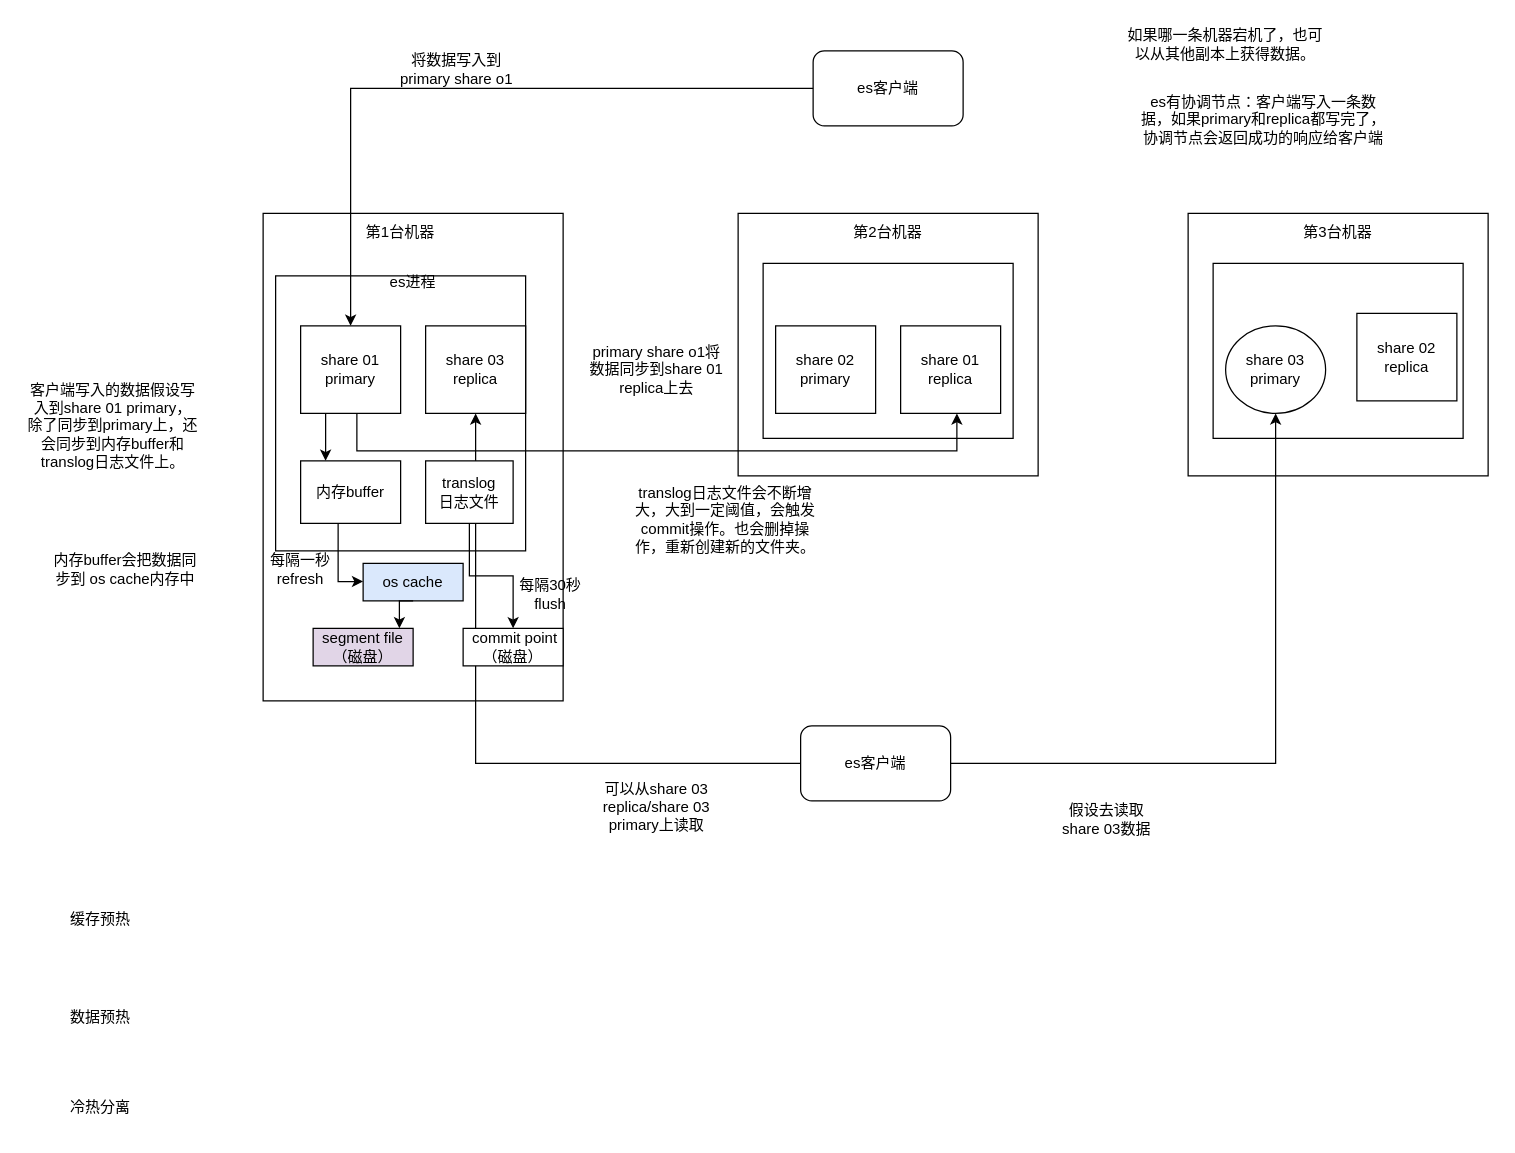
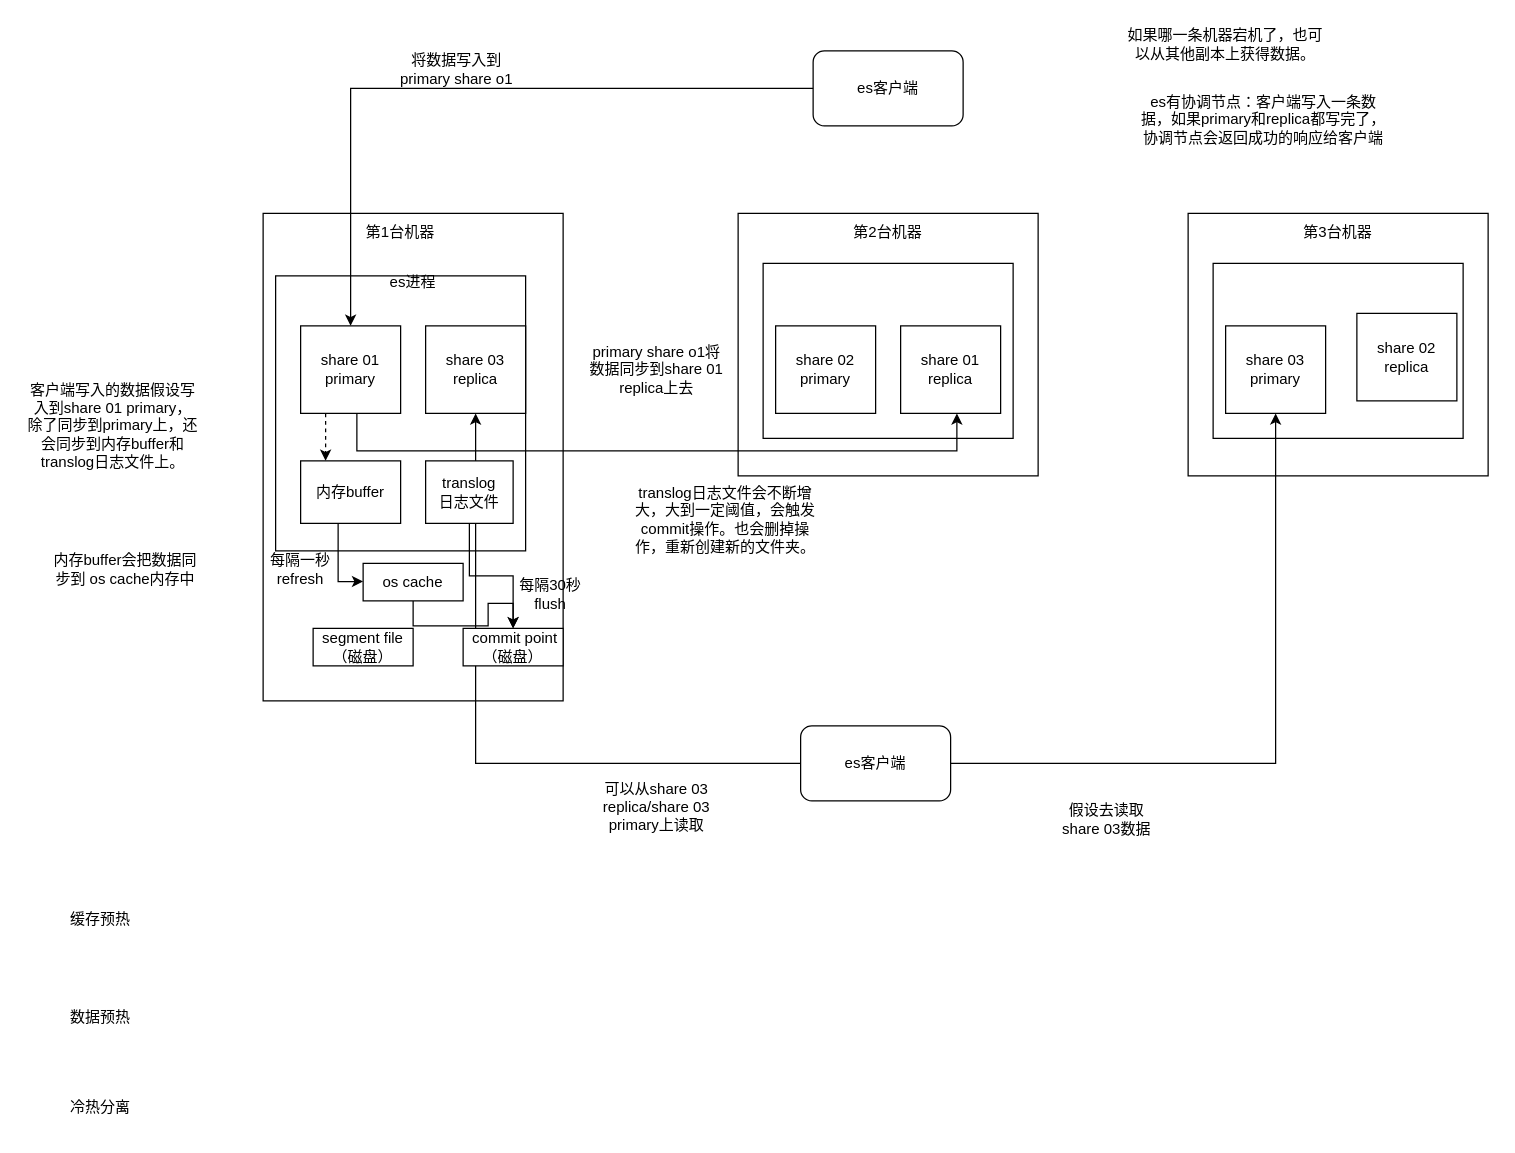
(1276, 369) -> (1276, 369)
(326, 433) -> (326, 433)
(413, 582) -> (413, 582)
(399, 609) -> (460, 626)
(363, 647) -> (363, 647)
